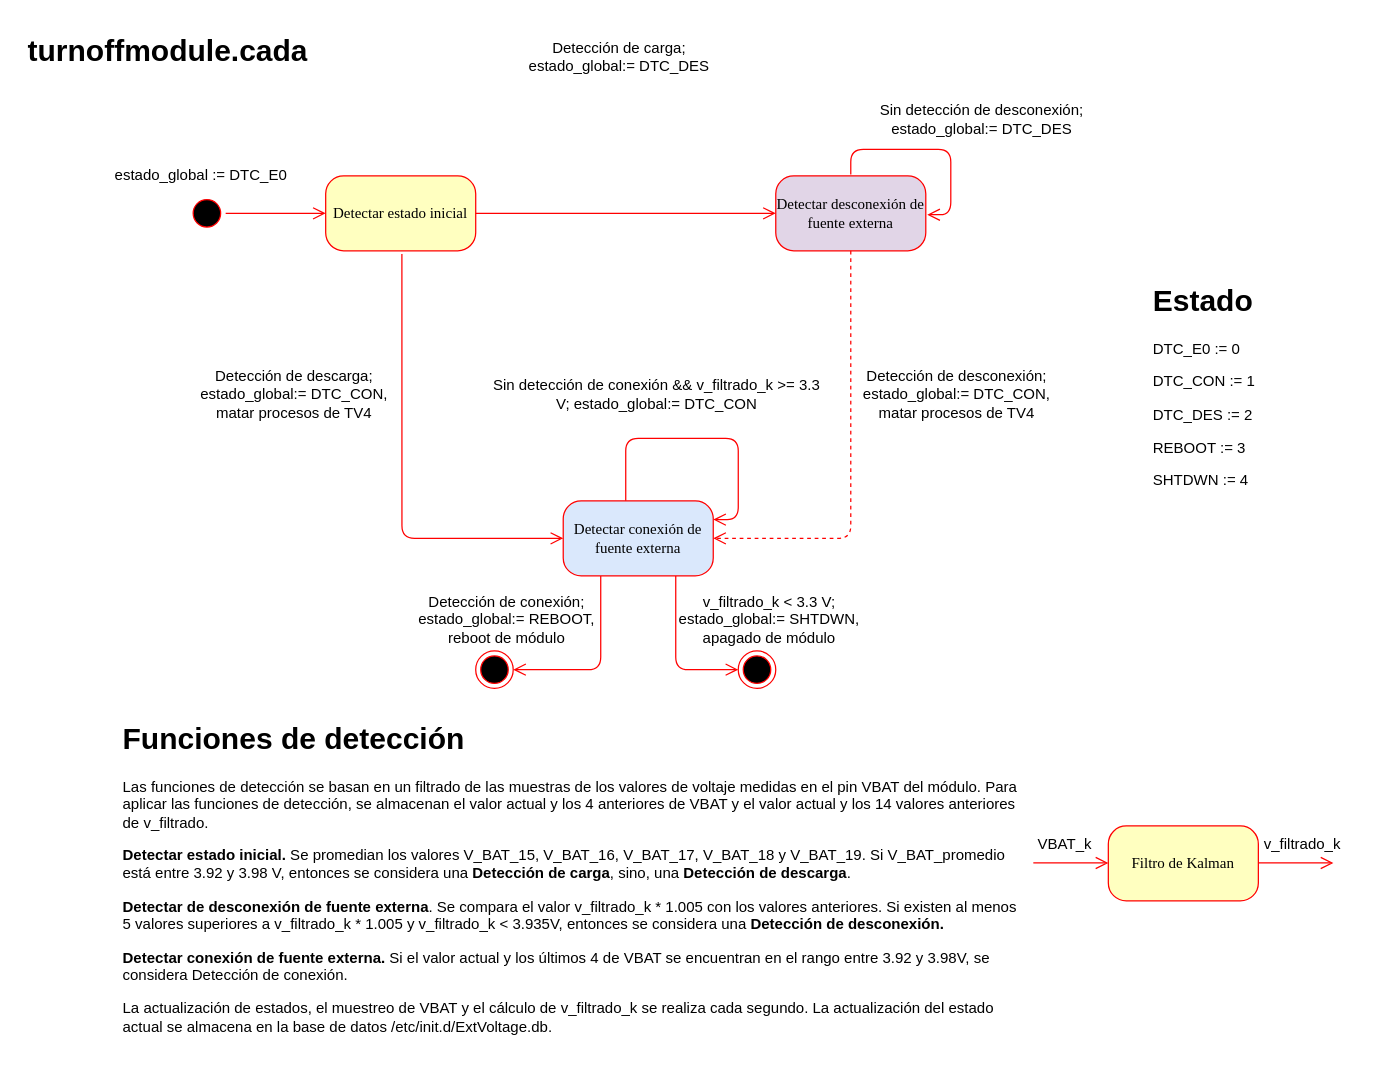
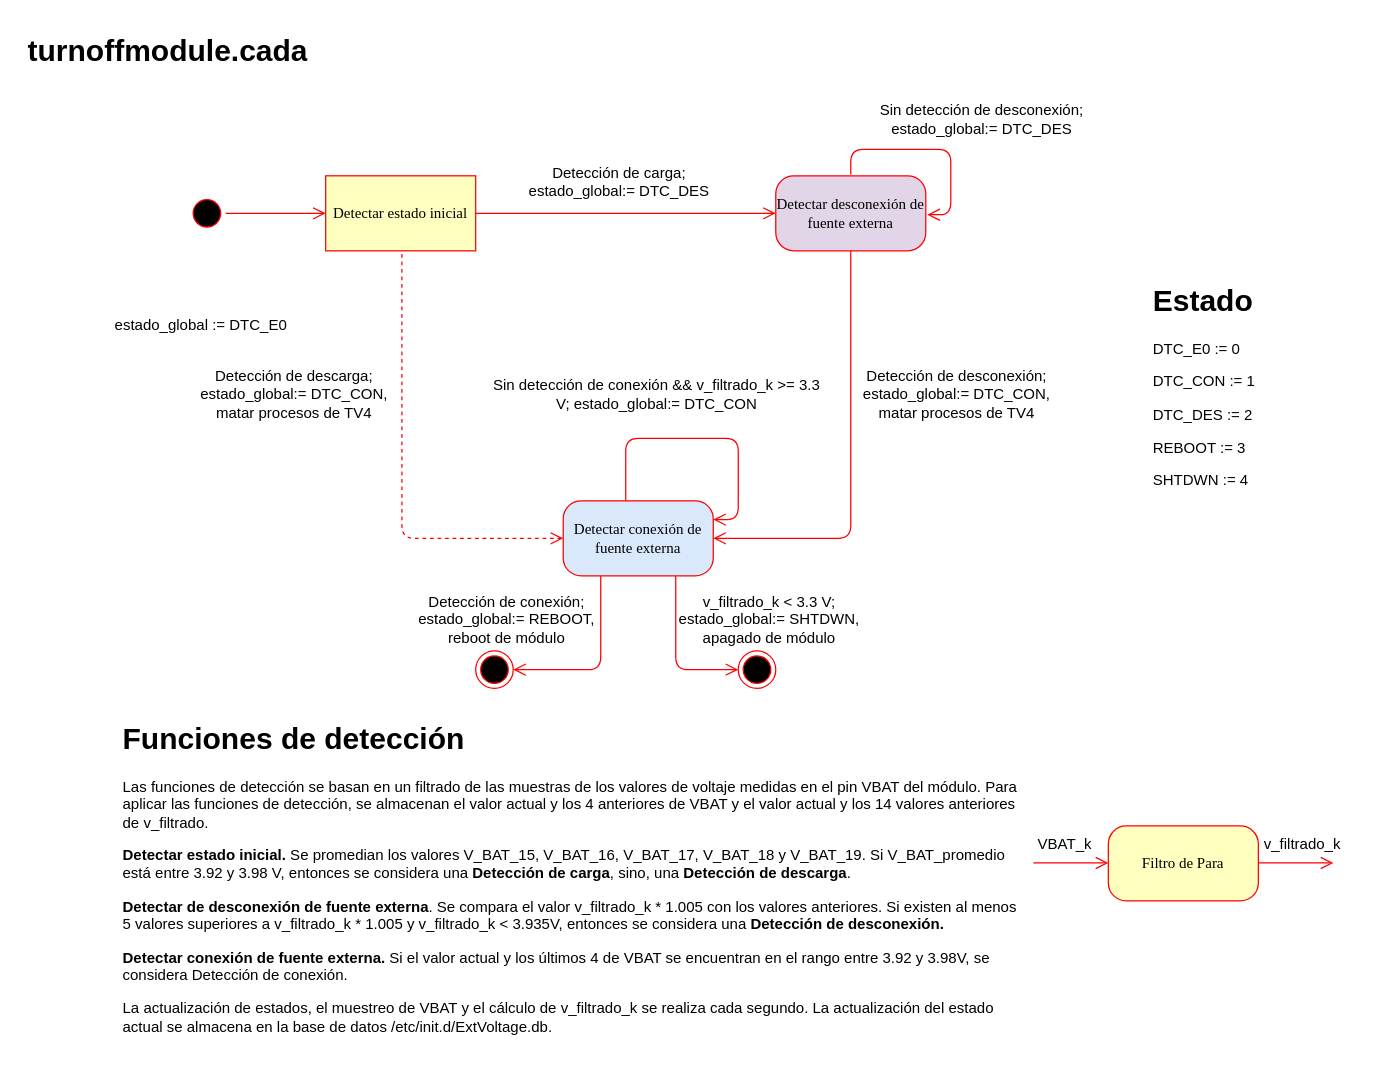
(619, 57) -> (619, 182)
(201, 176) -> (201, 326)
(401, 213) -> (401, 213)
(851, 456) -> (851, 456)
(402, 469) -> (402, 469)
(1183, 863) -> (1183, 863)
